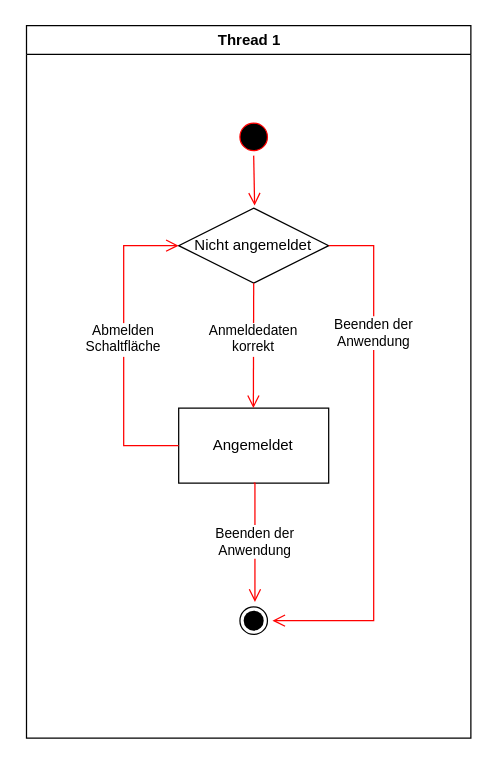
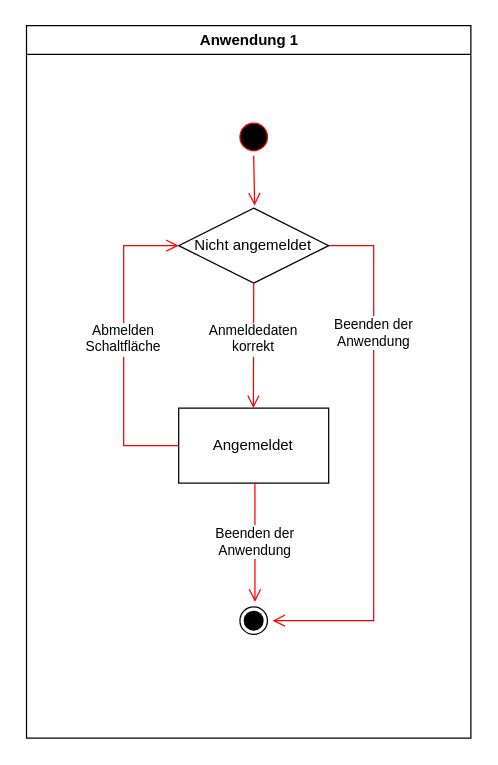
(249, 41) -> (249, 41)
